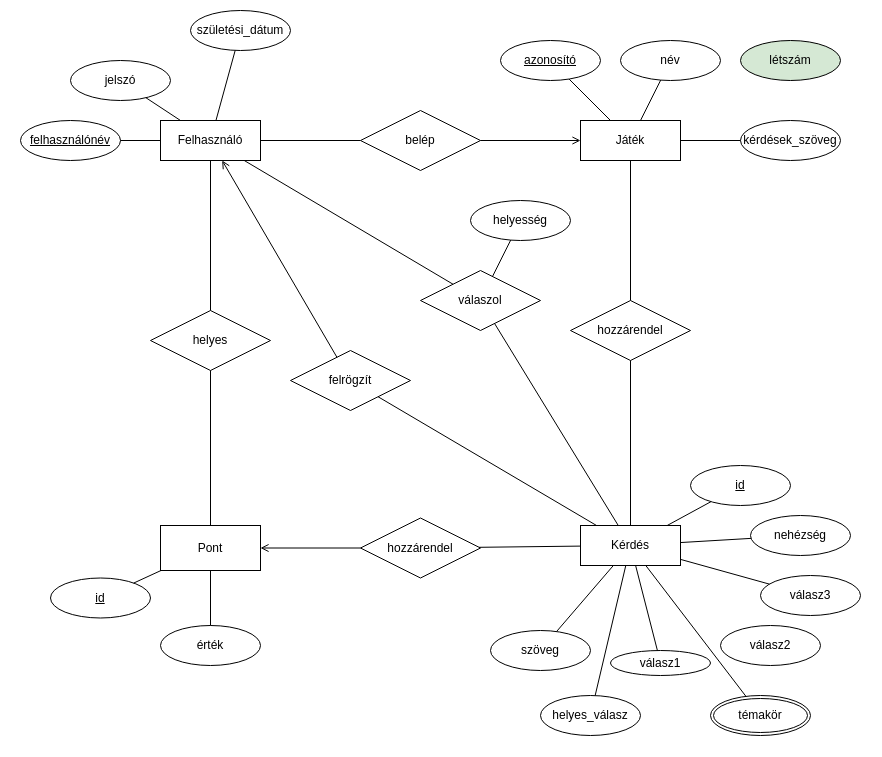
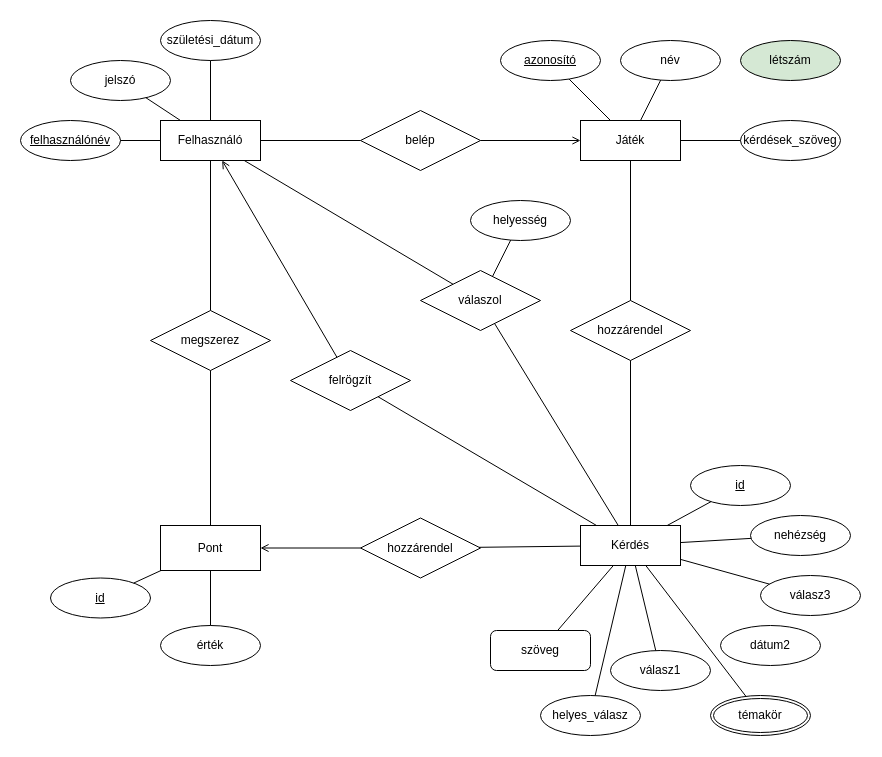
(241, 31) -> (211, 41)
(211, 341) -> (211, 341)
(771, 646) -> (771, 646)
(541, 651) -> (541, 651)
(661, 663) -> (661, 671)
